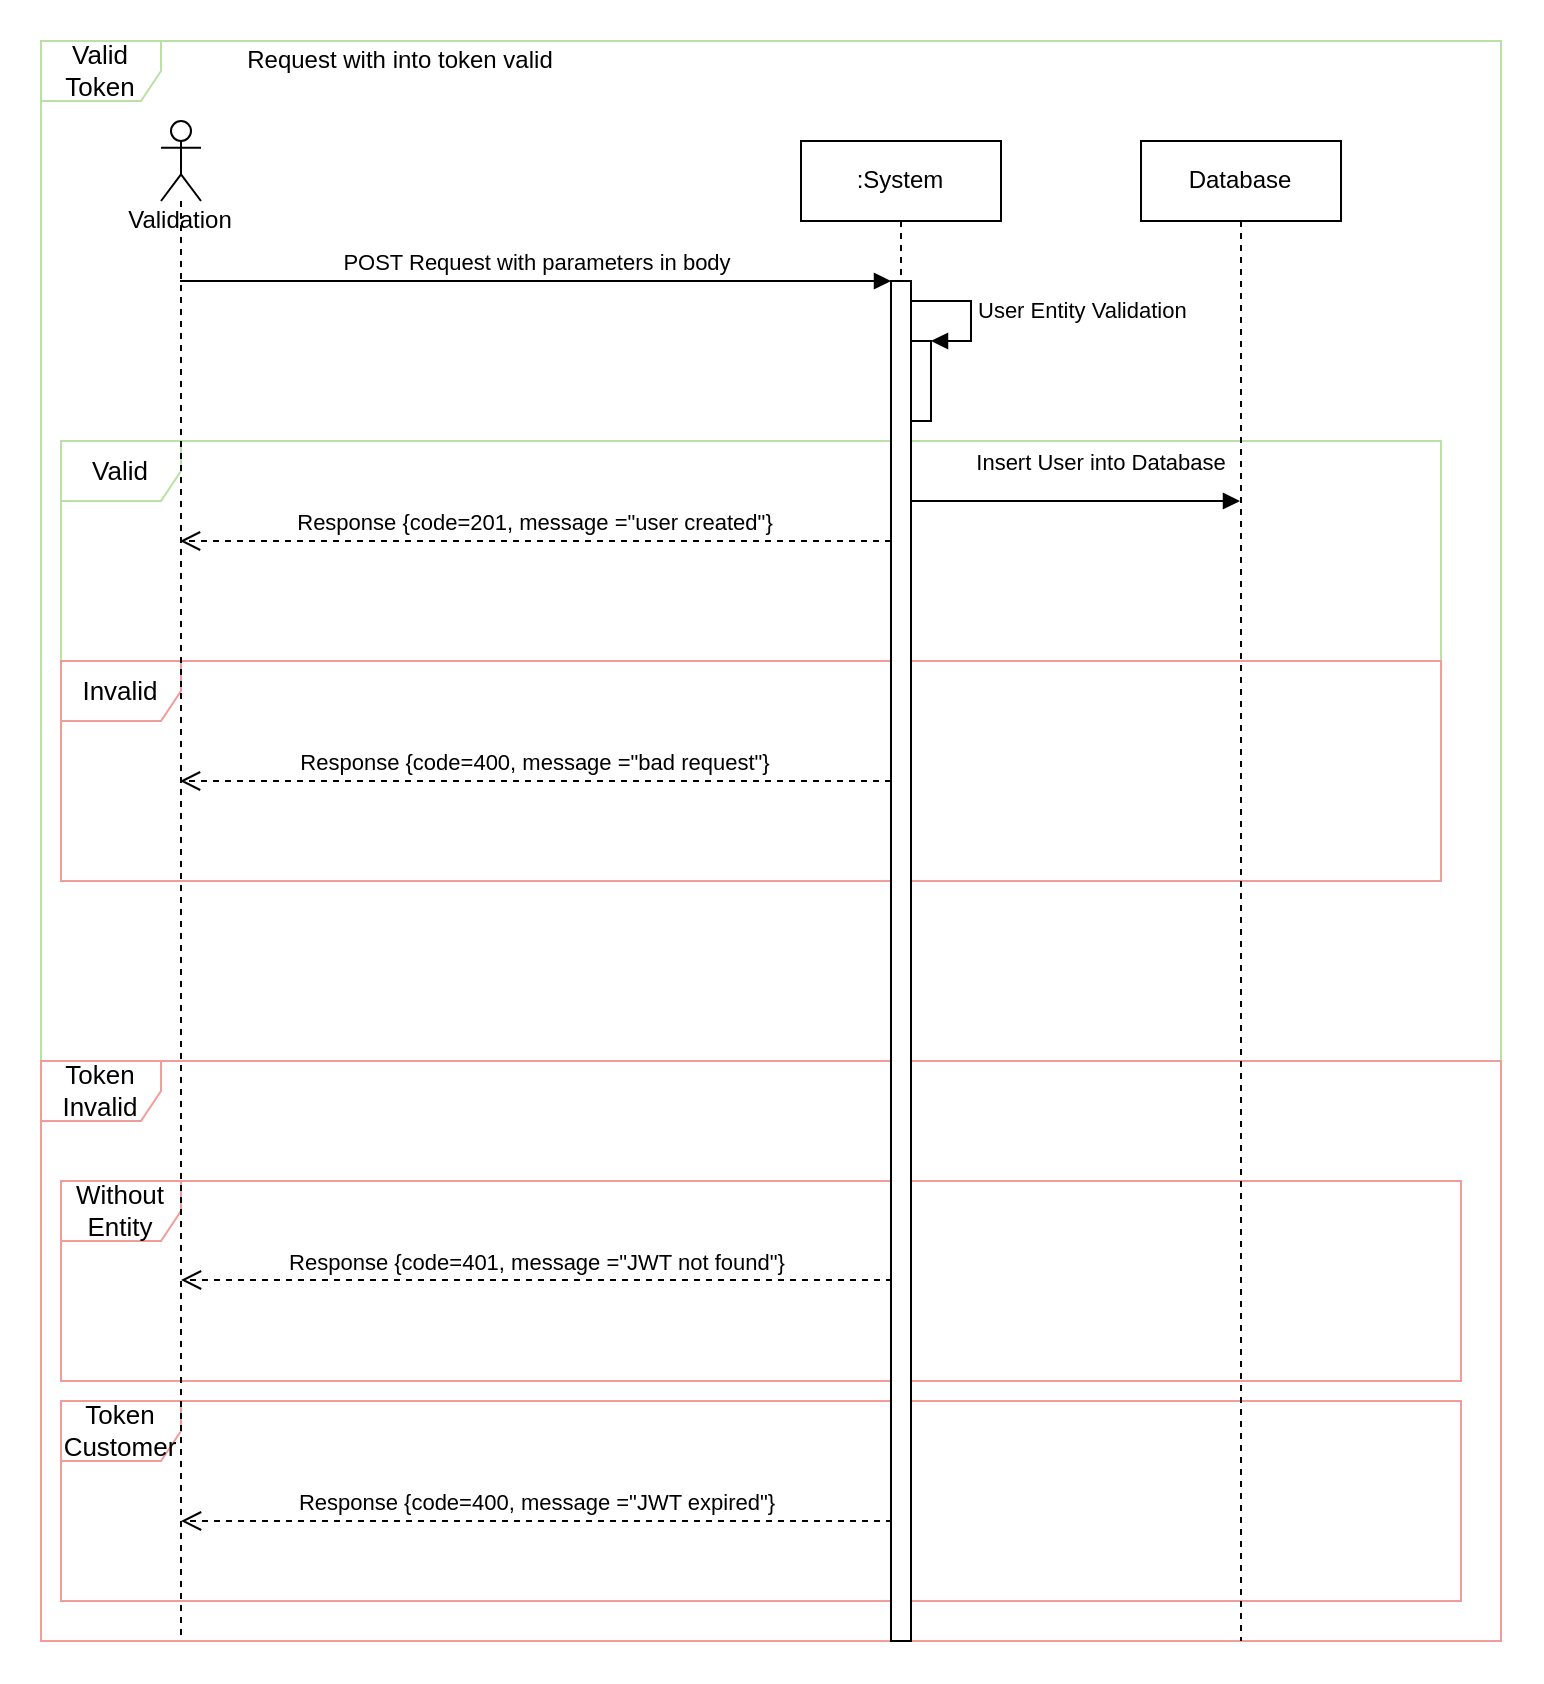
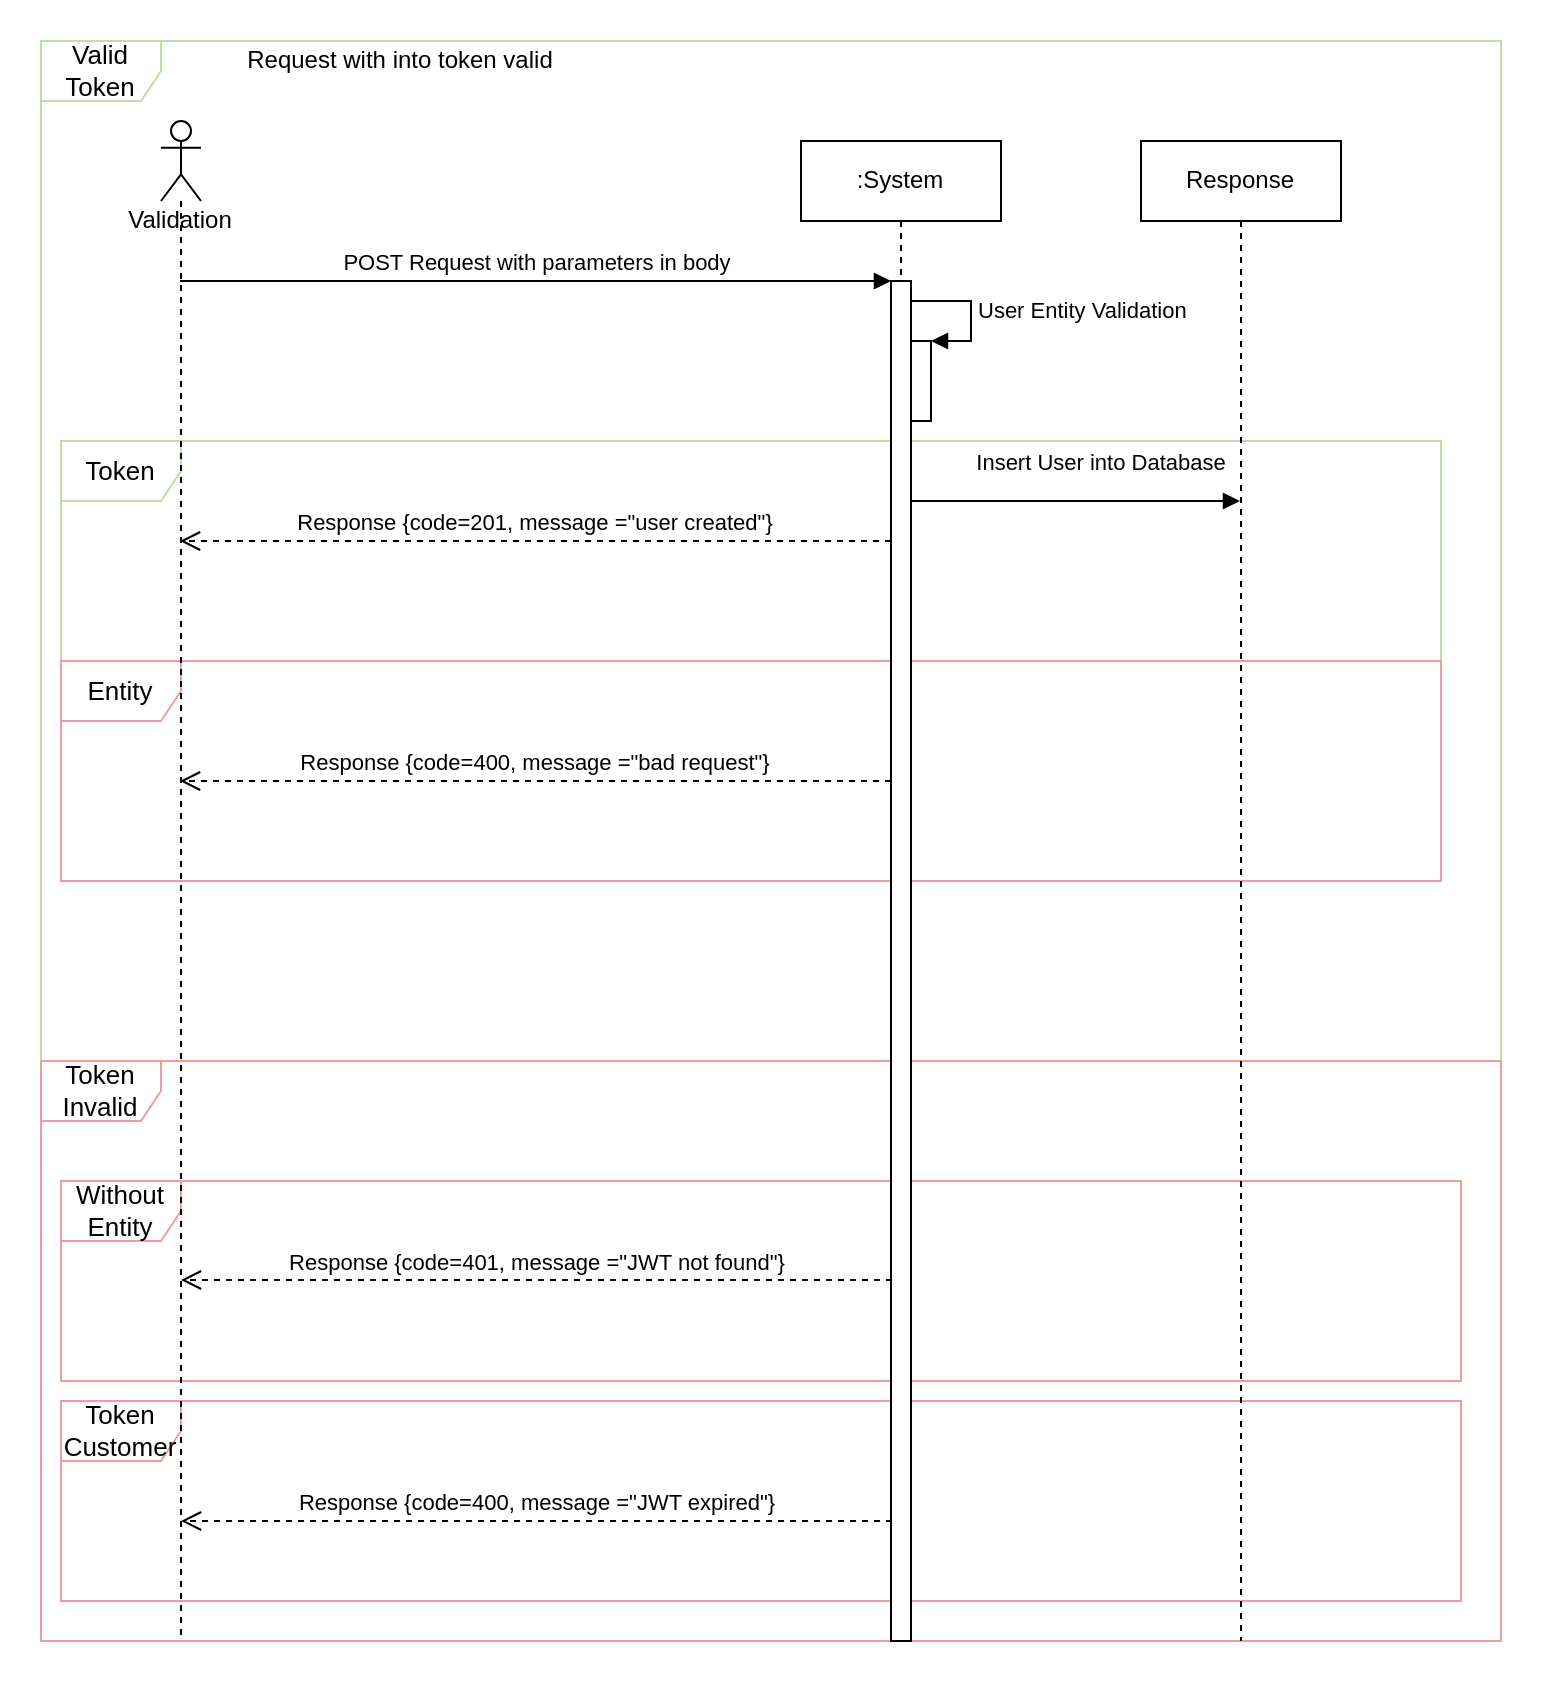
(1241, 181) -> (1241, 181)
(121, 471) -> (121, 471)
(121, 691) -> (121, 691)
